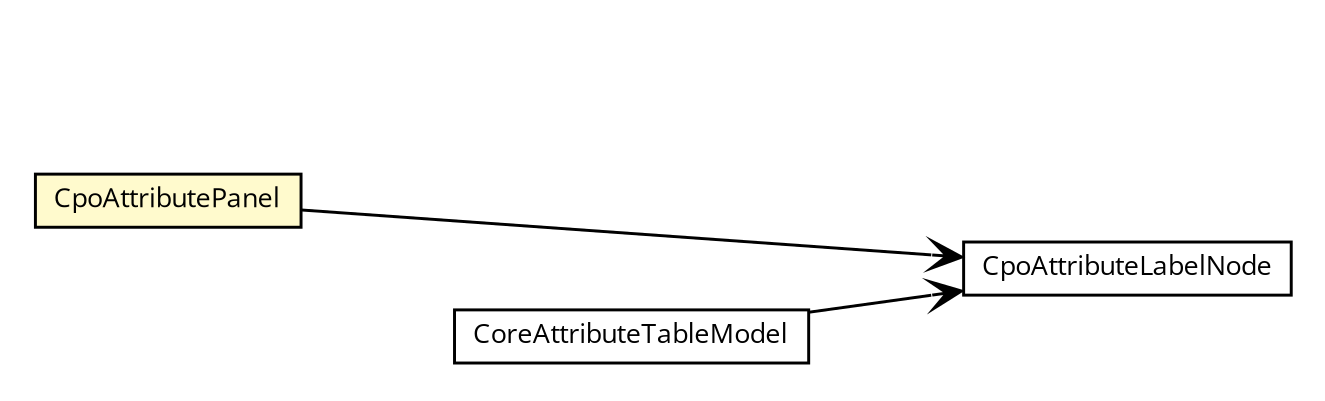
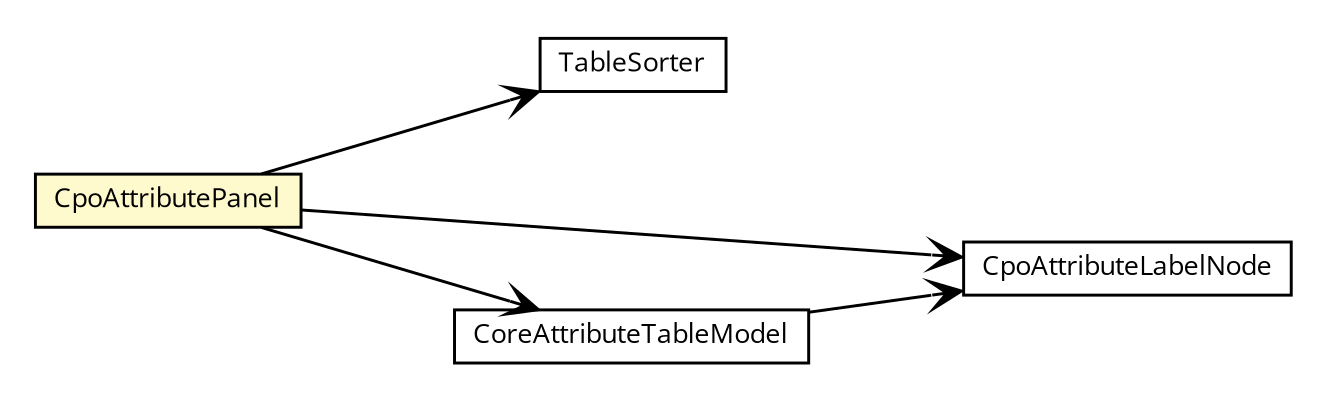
none -> (632, 65)
none -> (386, 264)
